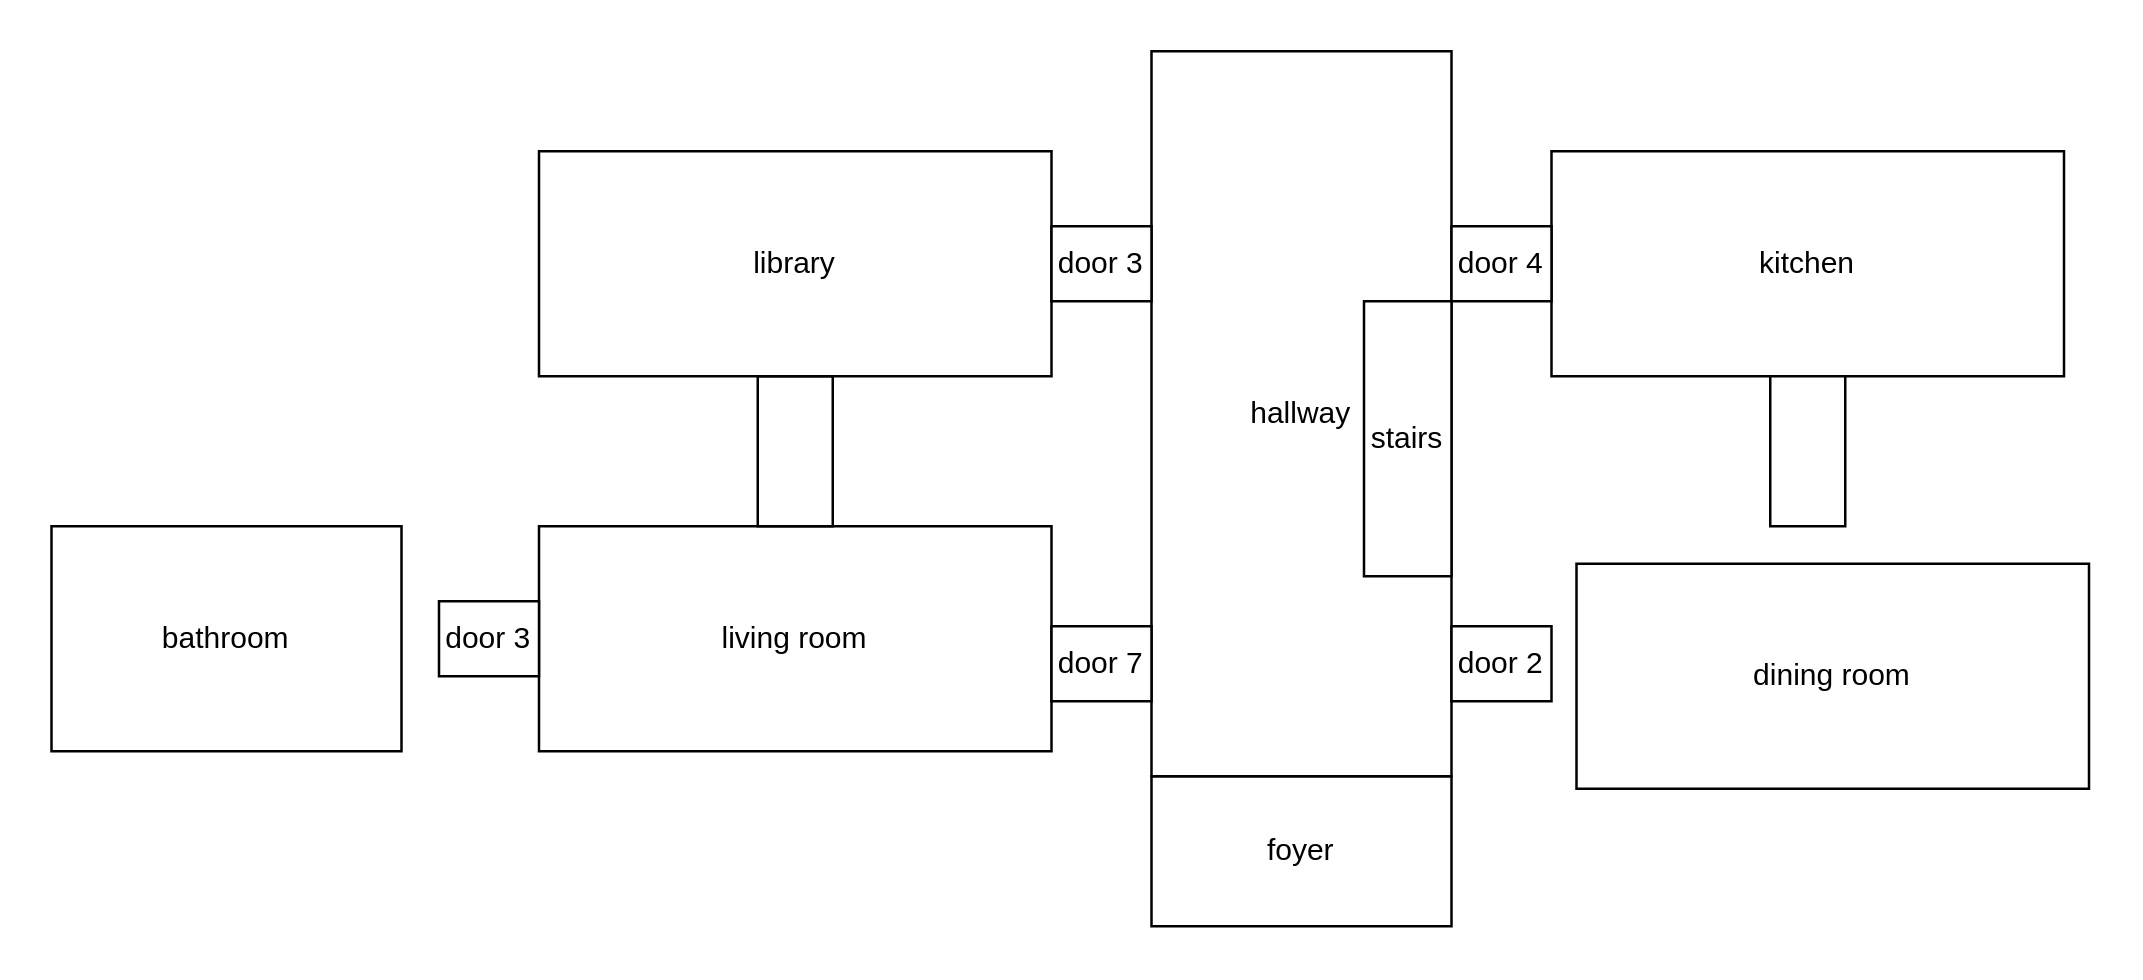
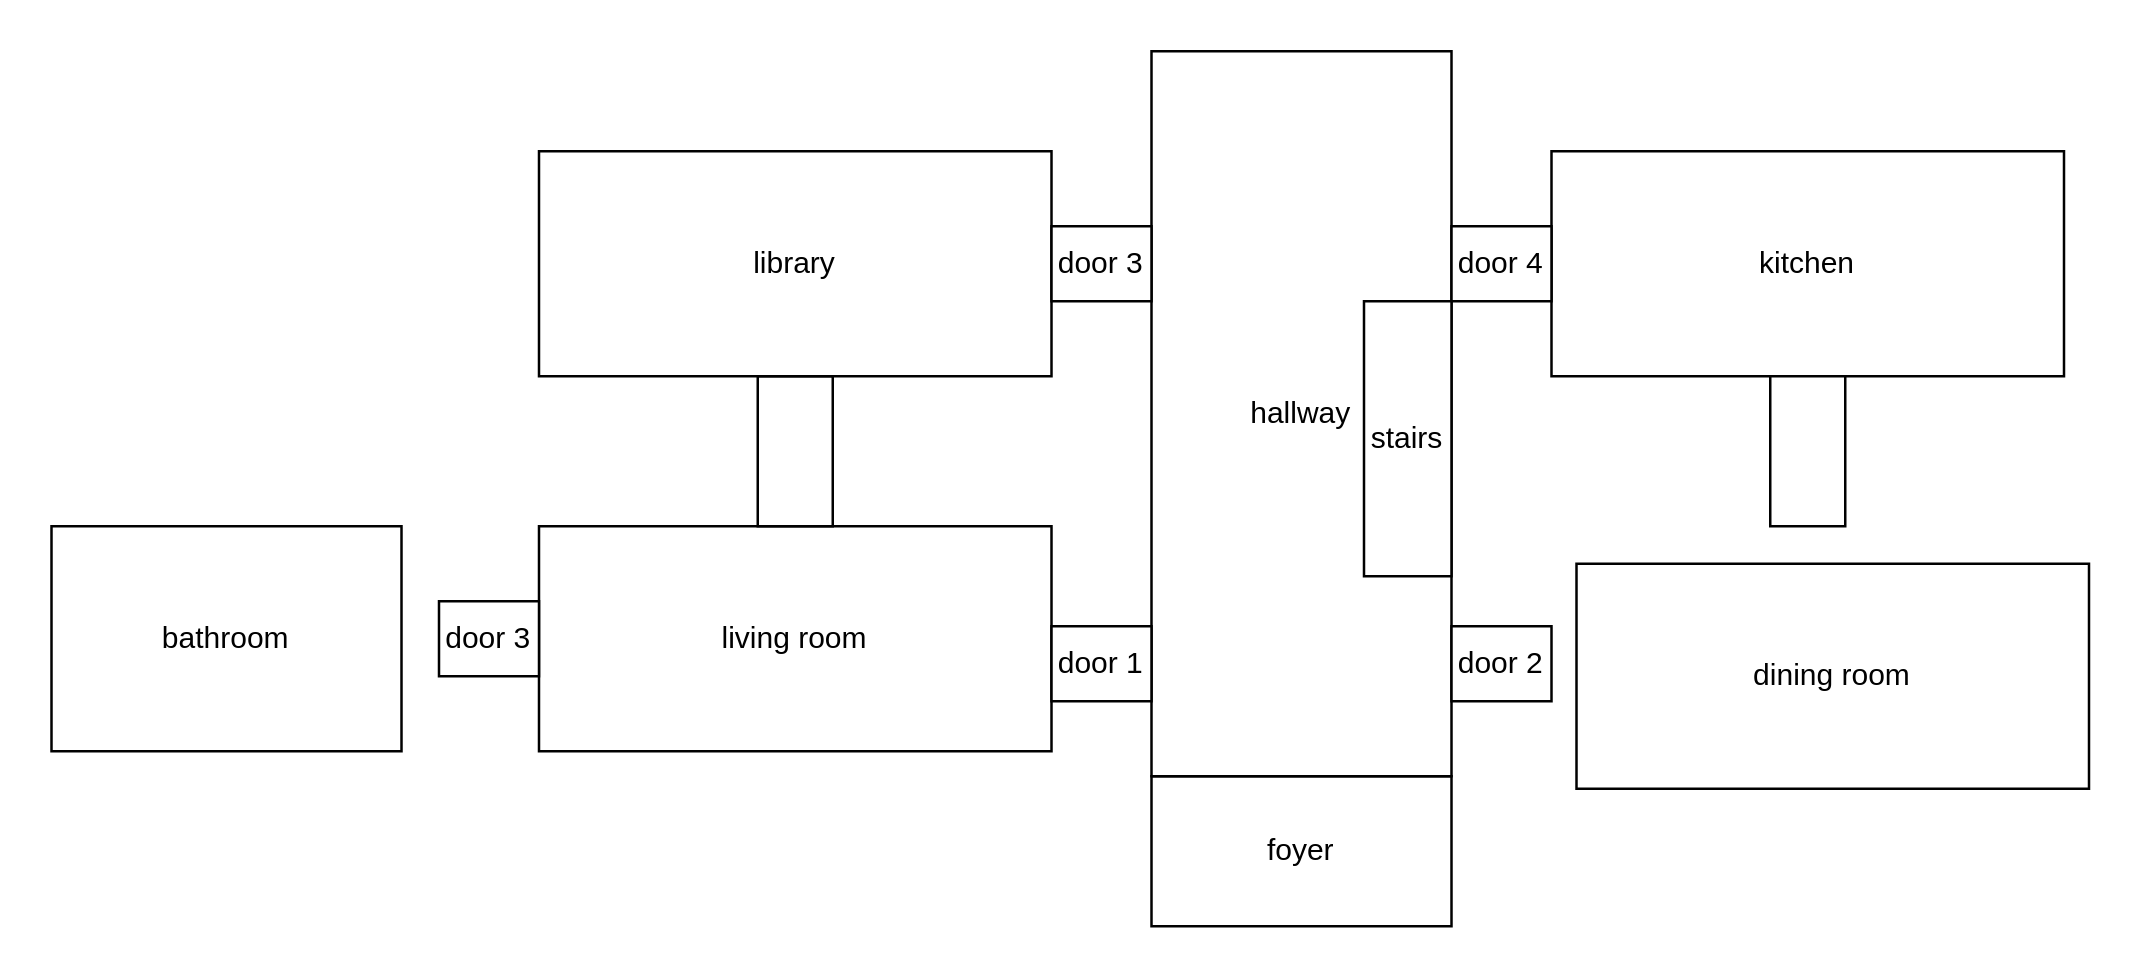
(1101, 664) -> (1101, 664)
